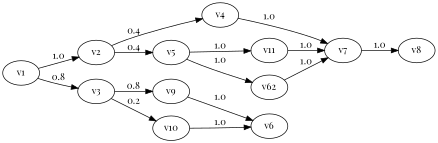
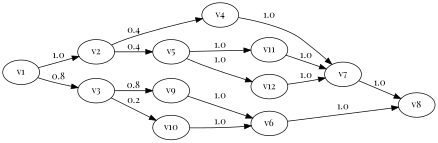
(269, 87) -> (269, 87)
none -> (340, 115)
